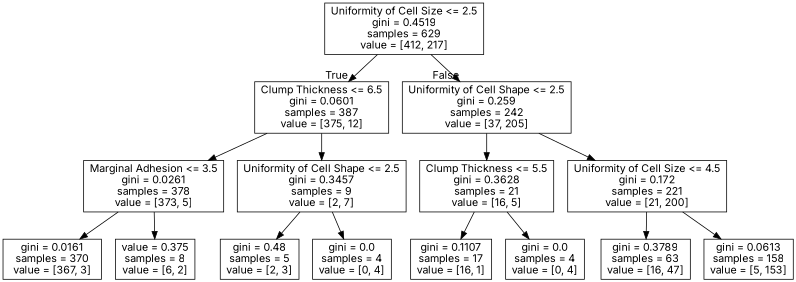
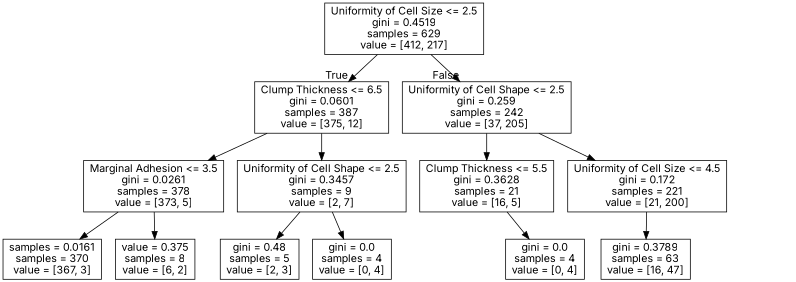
(52, 259) -> (52, 259)
(451, 259) -> none
(749, 259) -> none
